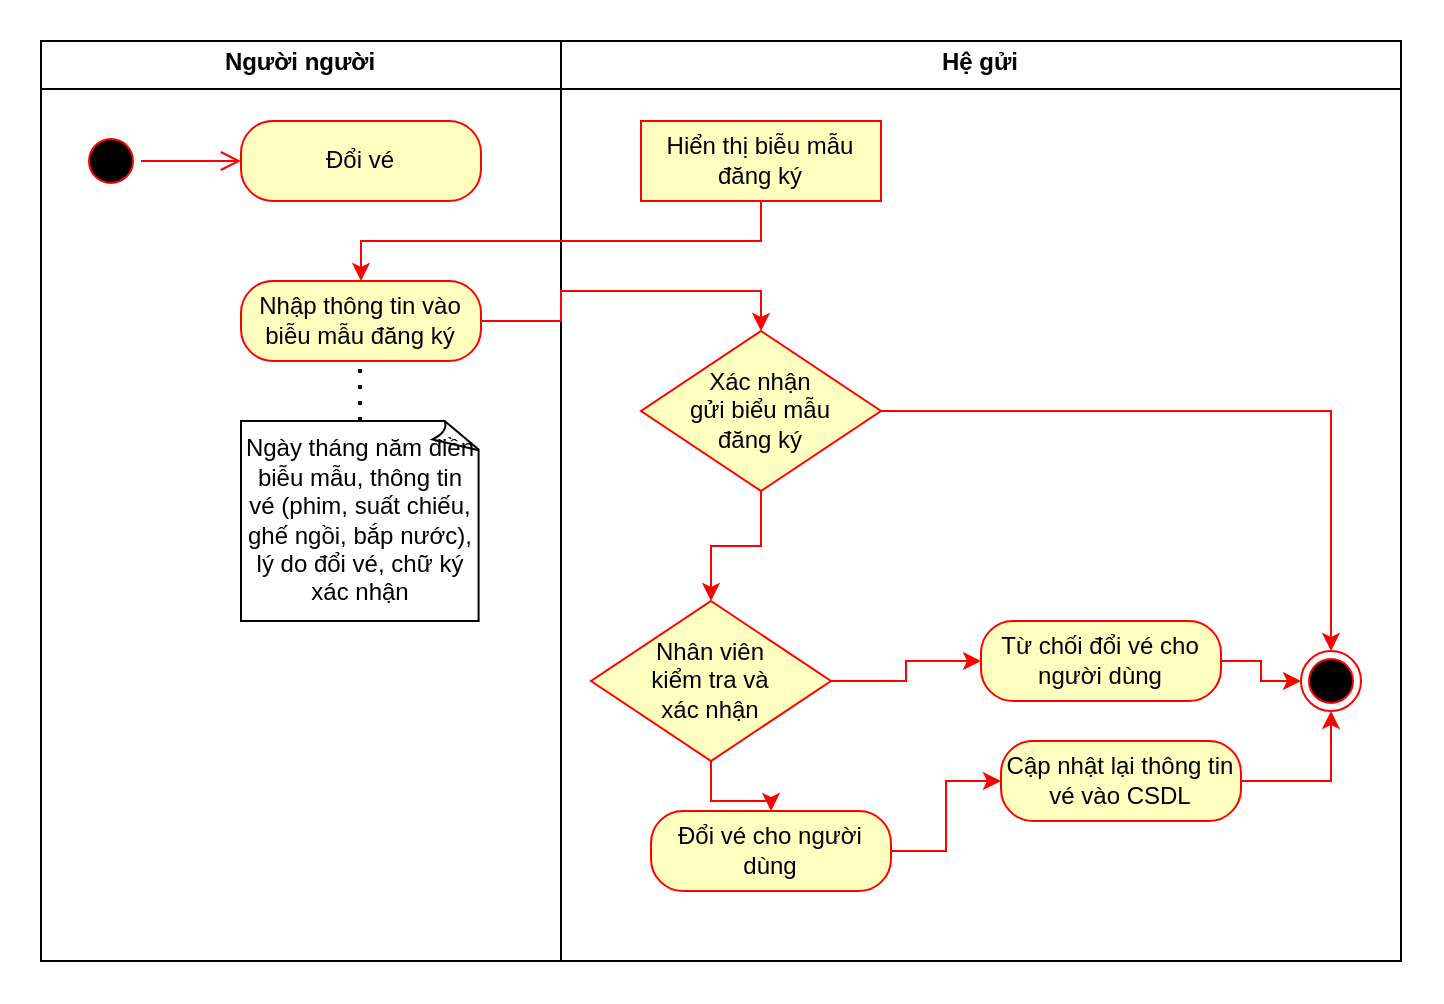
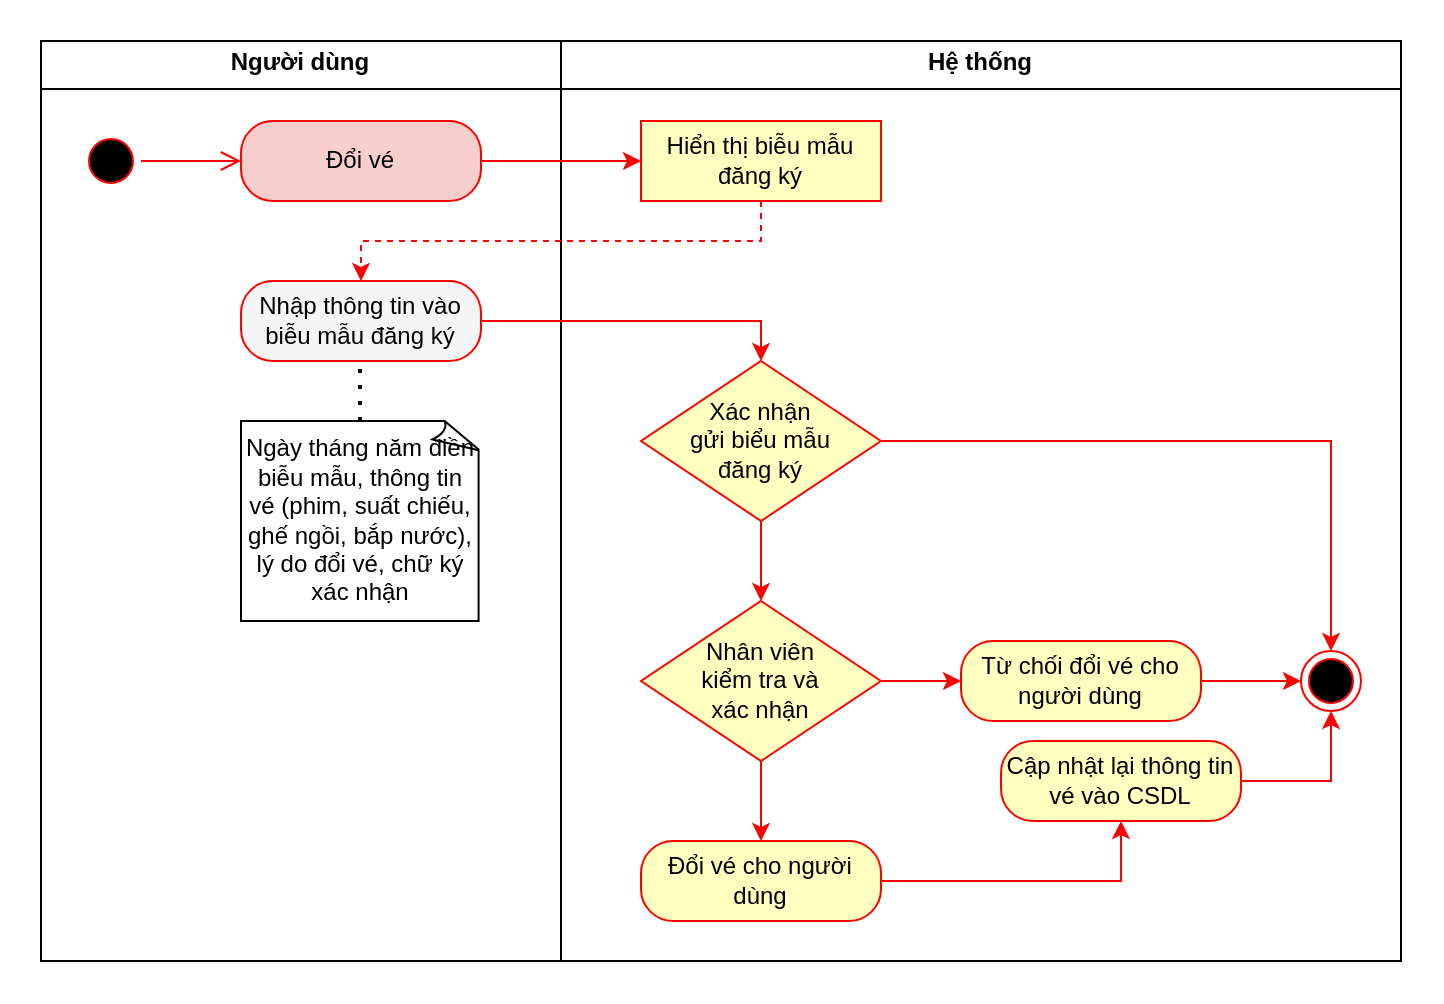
(106, 55) -> (102, 55)
(595, 55) -> (612, 55)
(361, 161) -> (361, 161)
none -> (554, 161)
(566, 241) -> (566, 241)
(361, 321) -> (361, 321)
(761, 411) -> (761, 441)
(1101, 661) -> (1081, 681)
(711, 681) -> (761, 681)
(771, 851) -> (761, 881)
